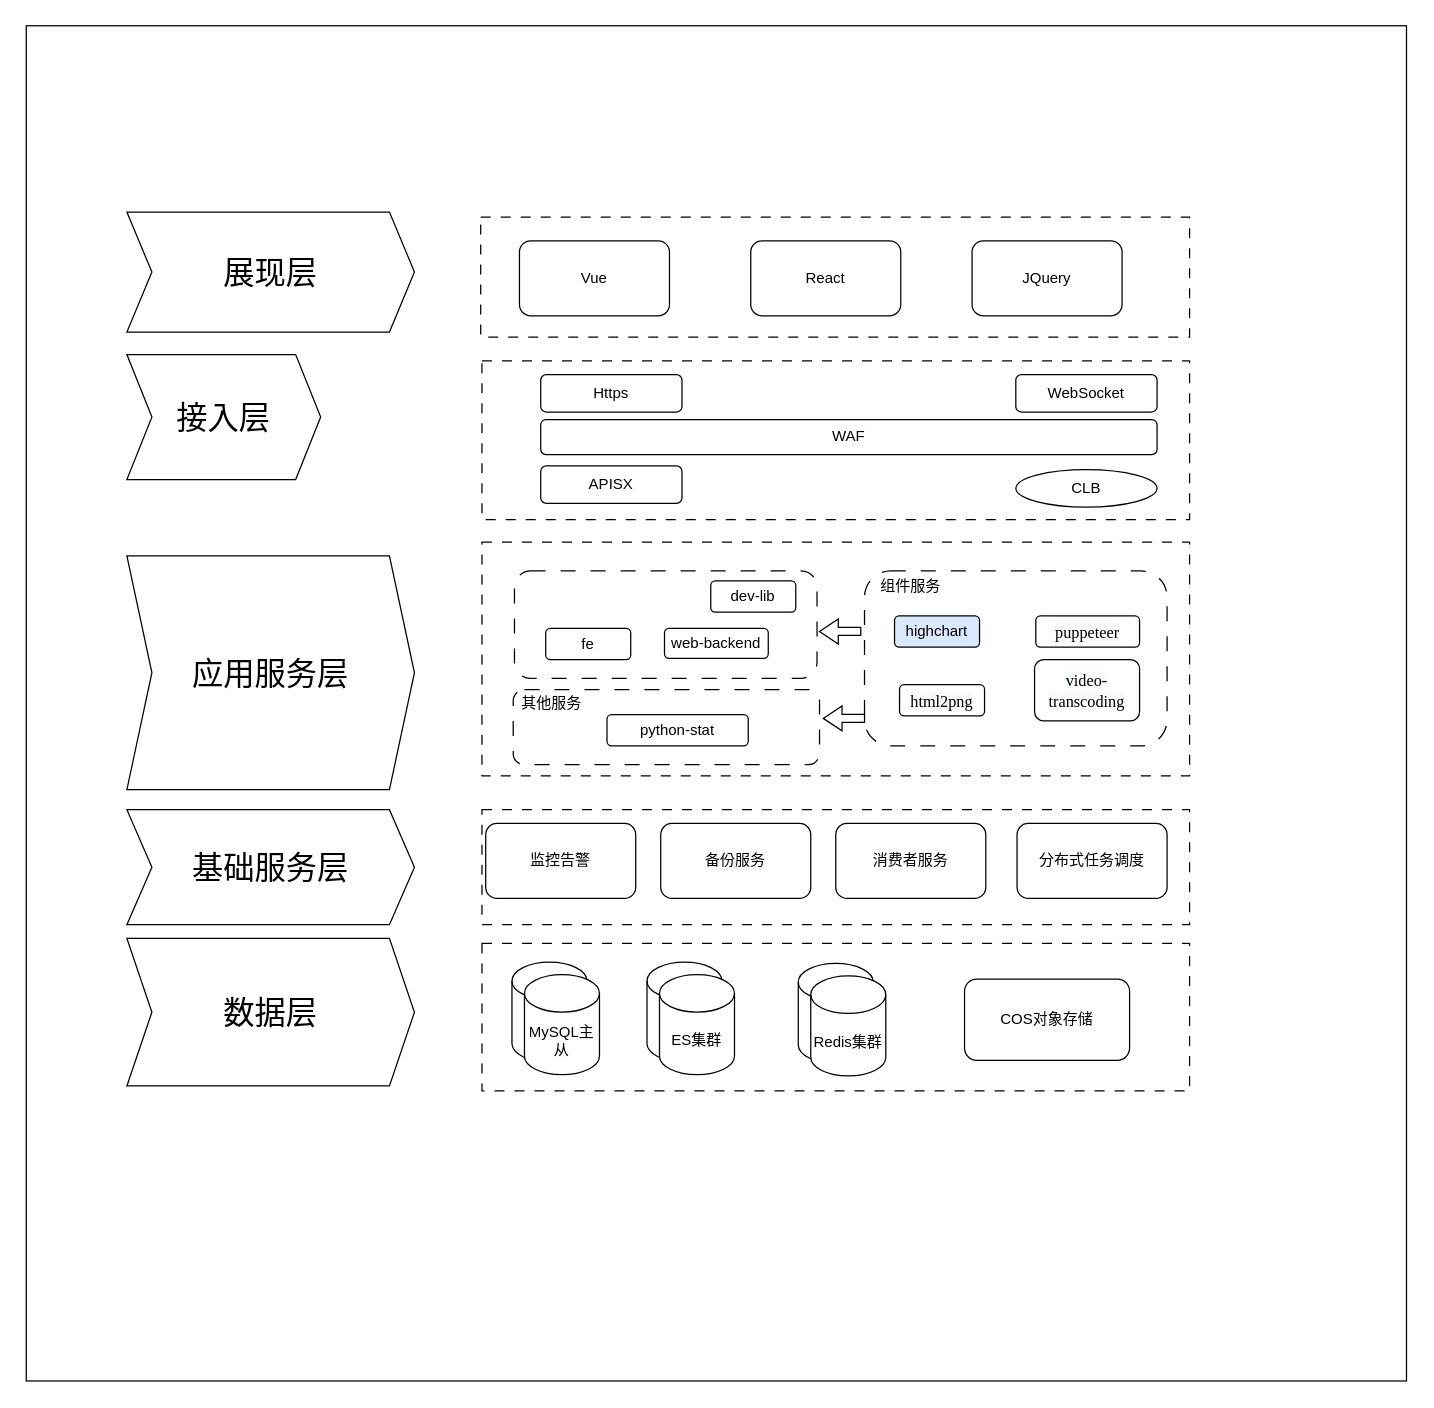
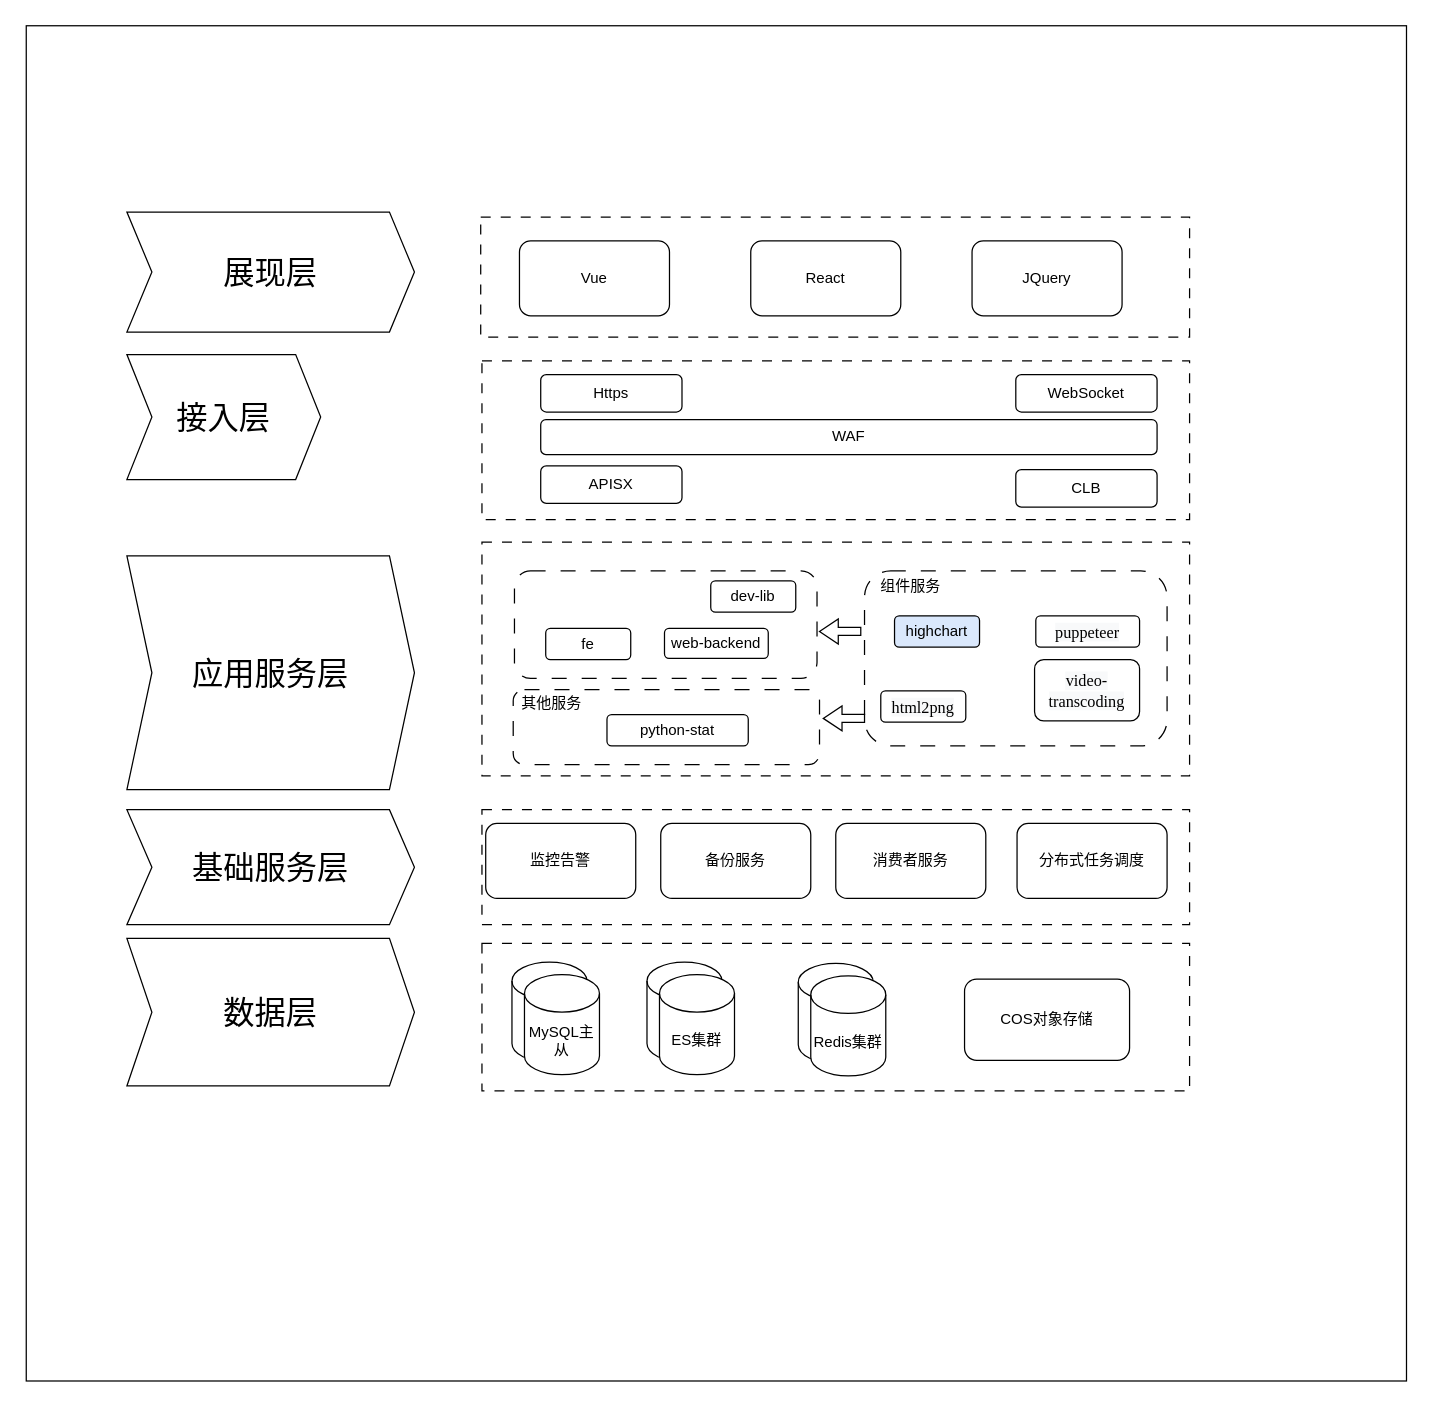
(1086, 488) -> (1086, 488)
(942, 700) -> (923, 706)
